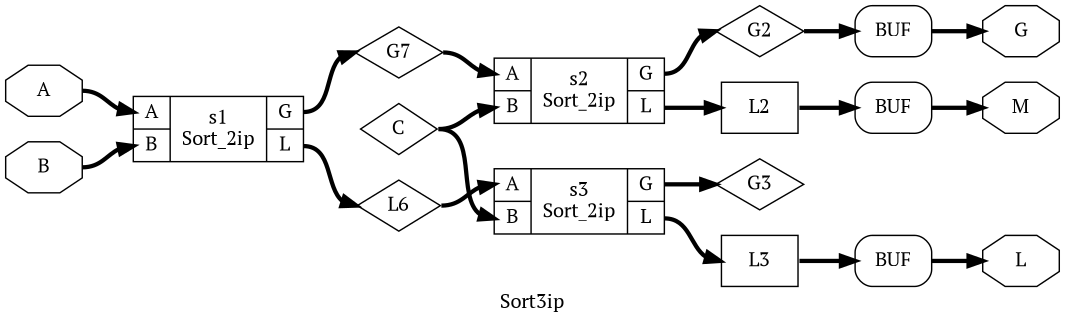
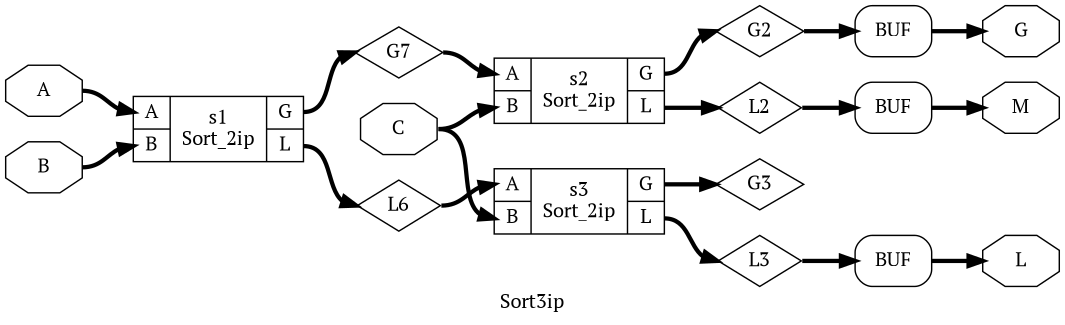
(760, 108) -> (760, 108)
(399, 129) -> (399, 129)
(760, 261) -> (760, 261)
